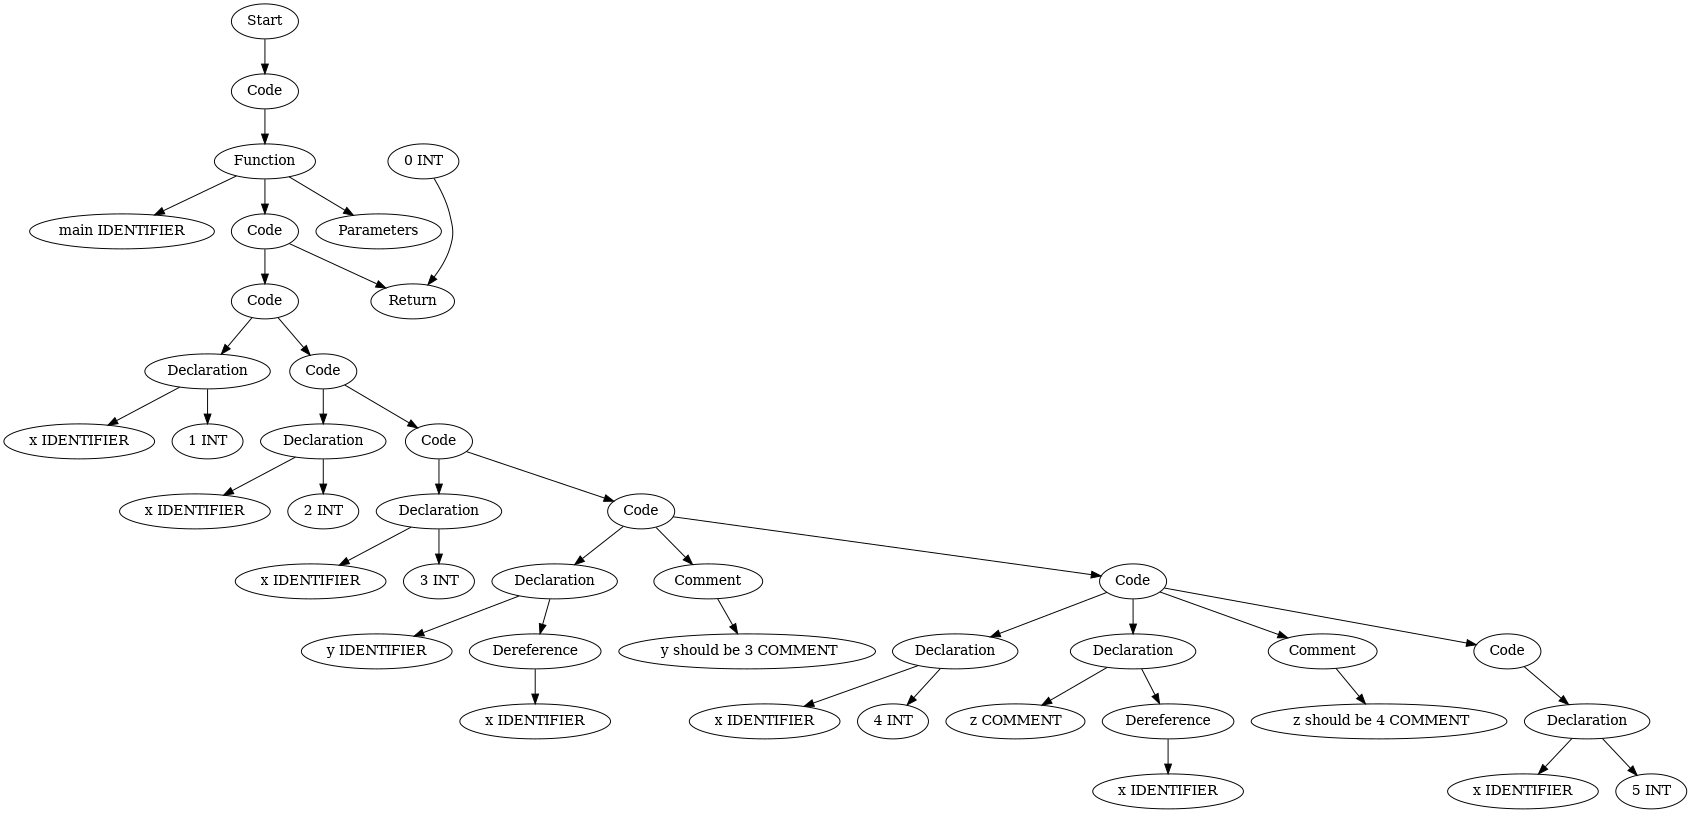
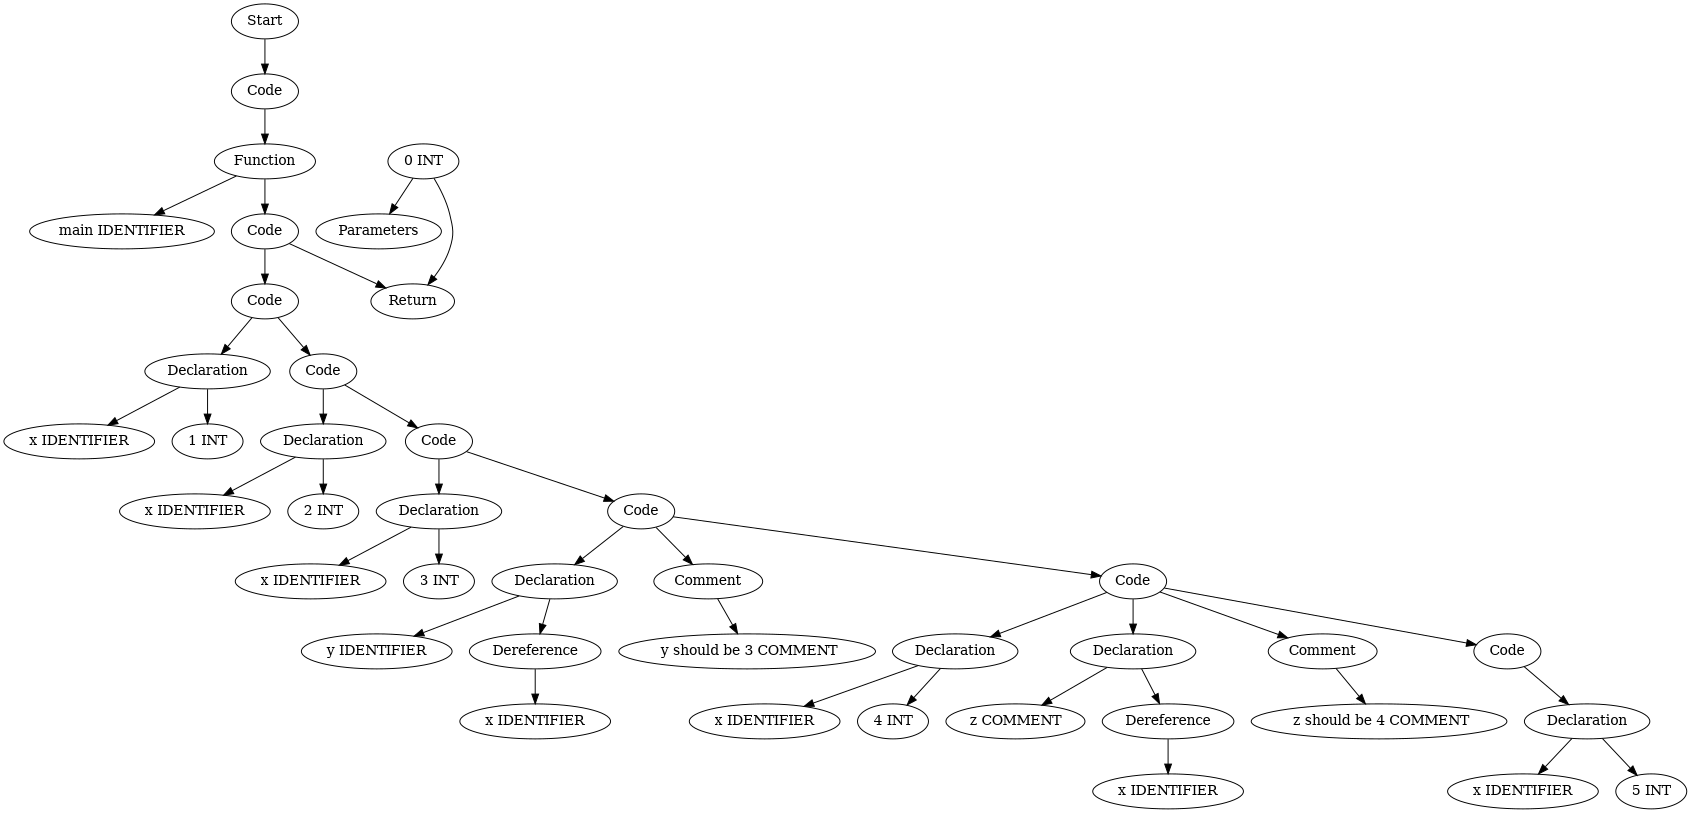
(317, 194) -> (404, 192)
